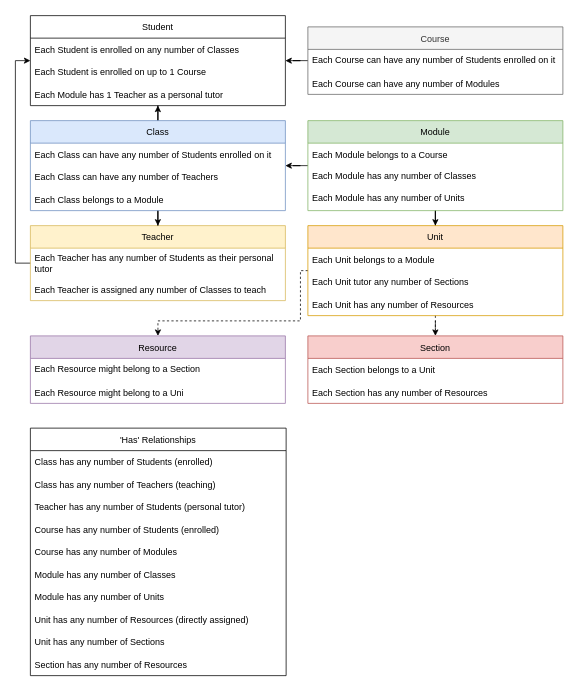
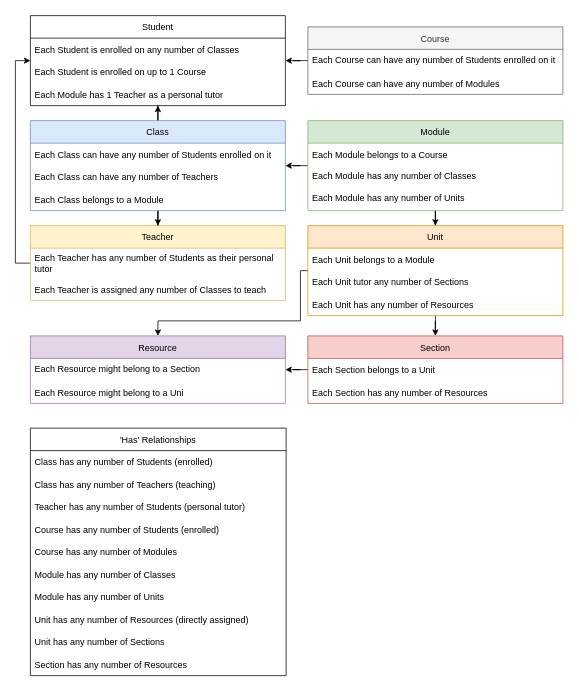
(253, 321) -> (253, 321)
(435, 328) -> (435, 328)
none -> (295, 369)
